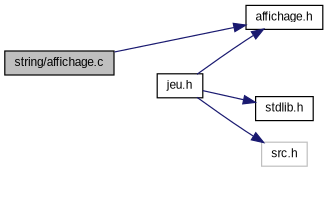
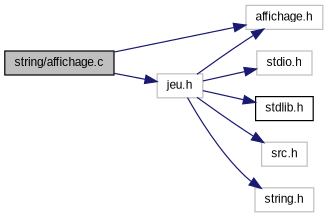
(284, 17) -> (284, 17)
none -> (284, 63)
none -> (130, 76)
(180, 86) -> (180, 86)
none -> (284, 200)
